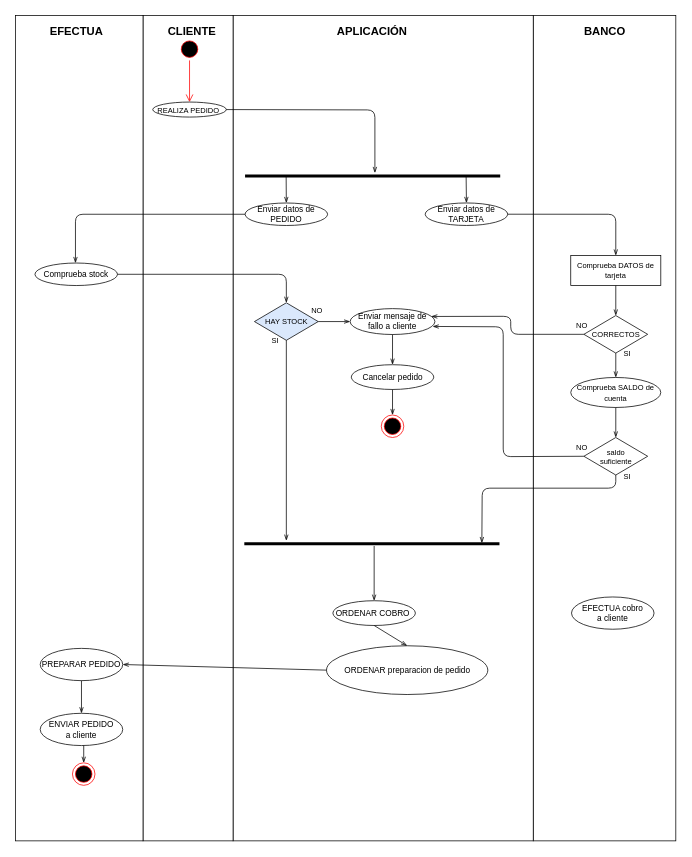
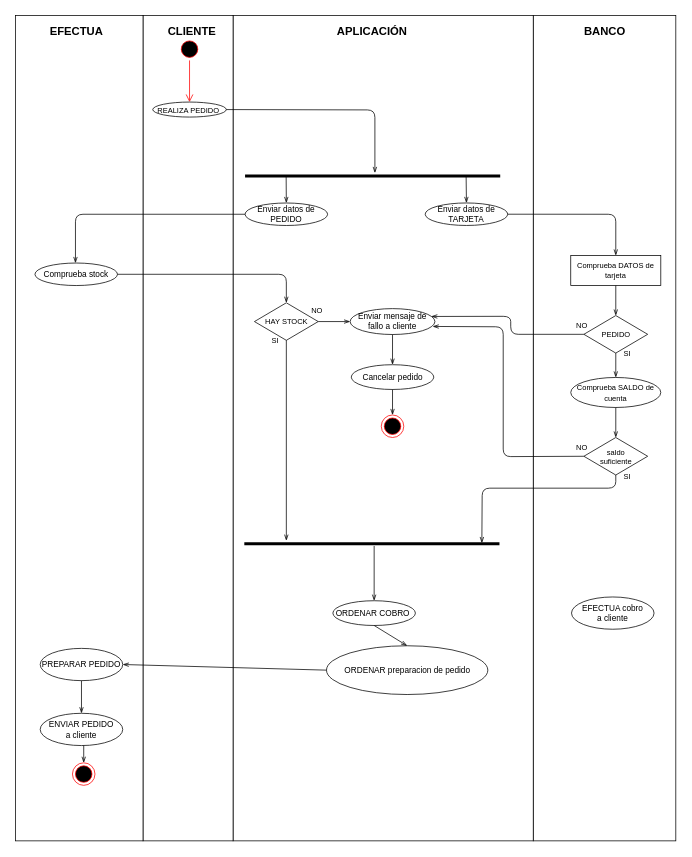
(286, 321) -> (286, 321)
(616, 334) -> (616, 334)
